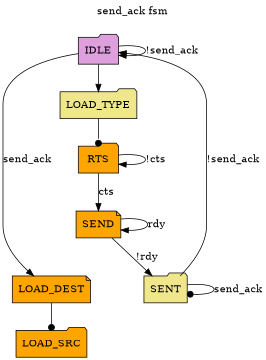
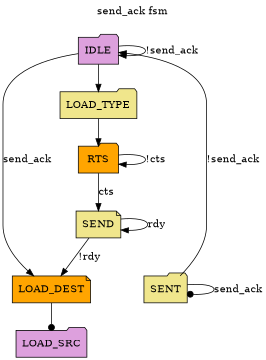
(98, 129) -> (98, 129)
(98, 224) -> (98, 224)
(129, 254) -> (77, 254)
(51, 344) -> (51, 344)
